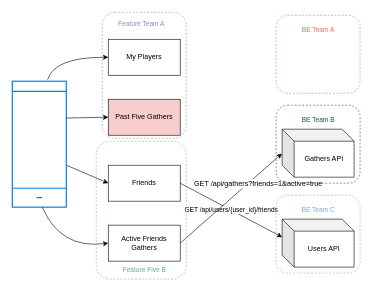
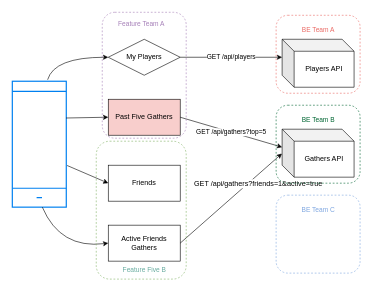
(144, 57) -> (144, 57)
none -> (230, 57)
none -> (318, 63)
none -> (229, 132)
(229, 209) -> none
(318, 243) -> none
